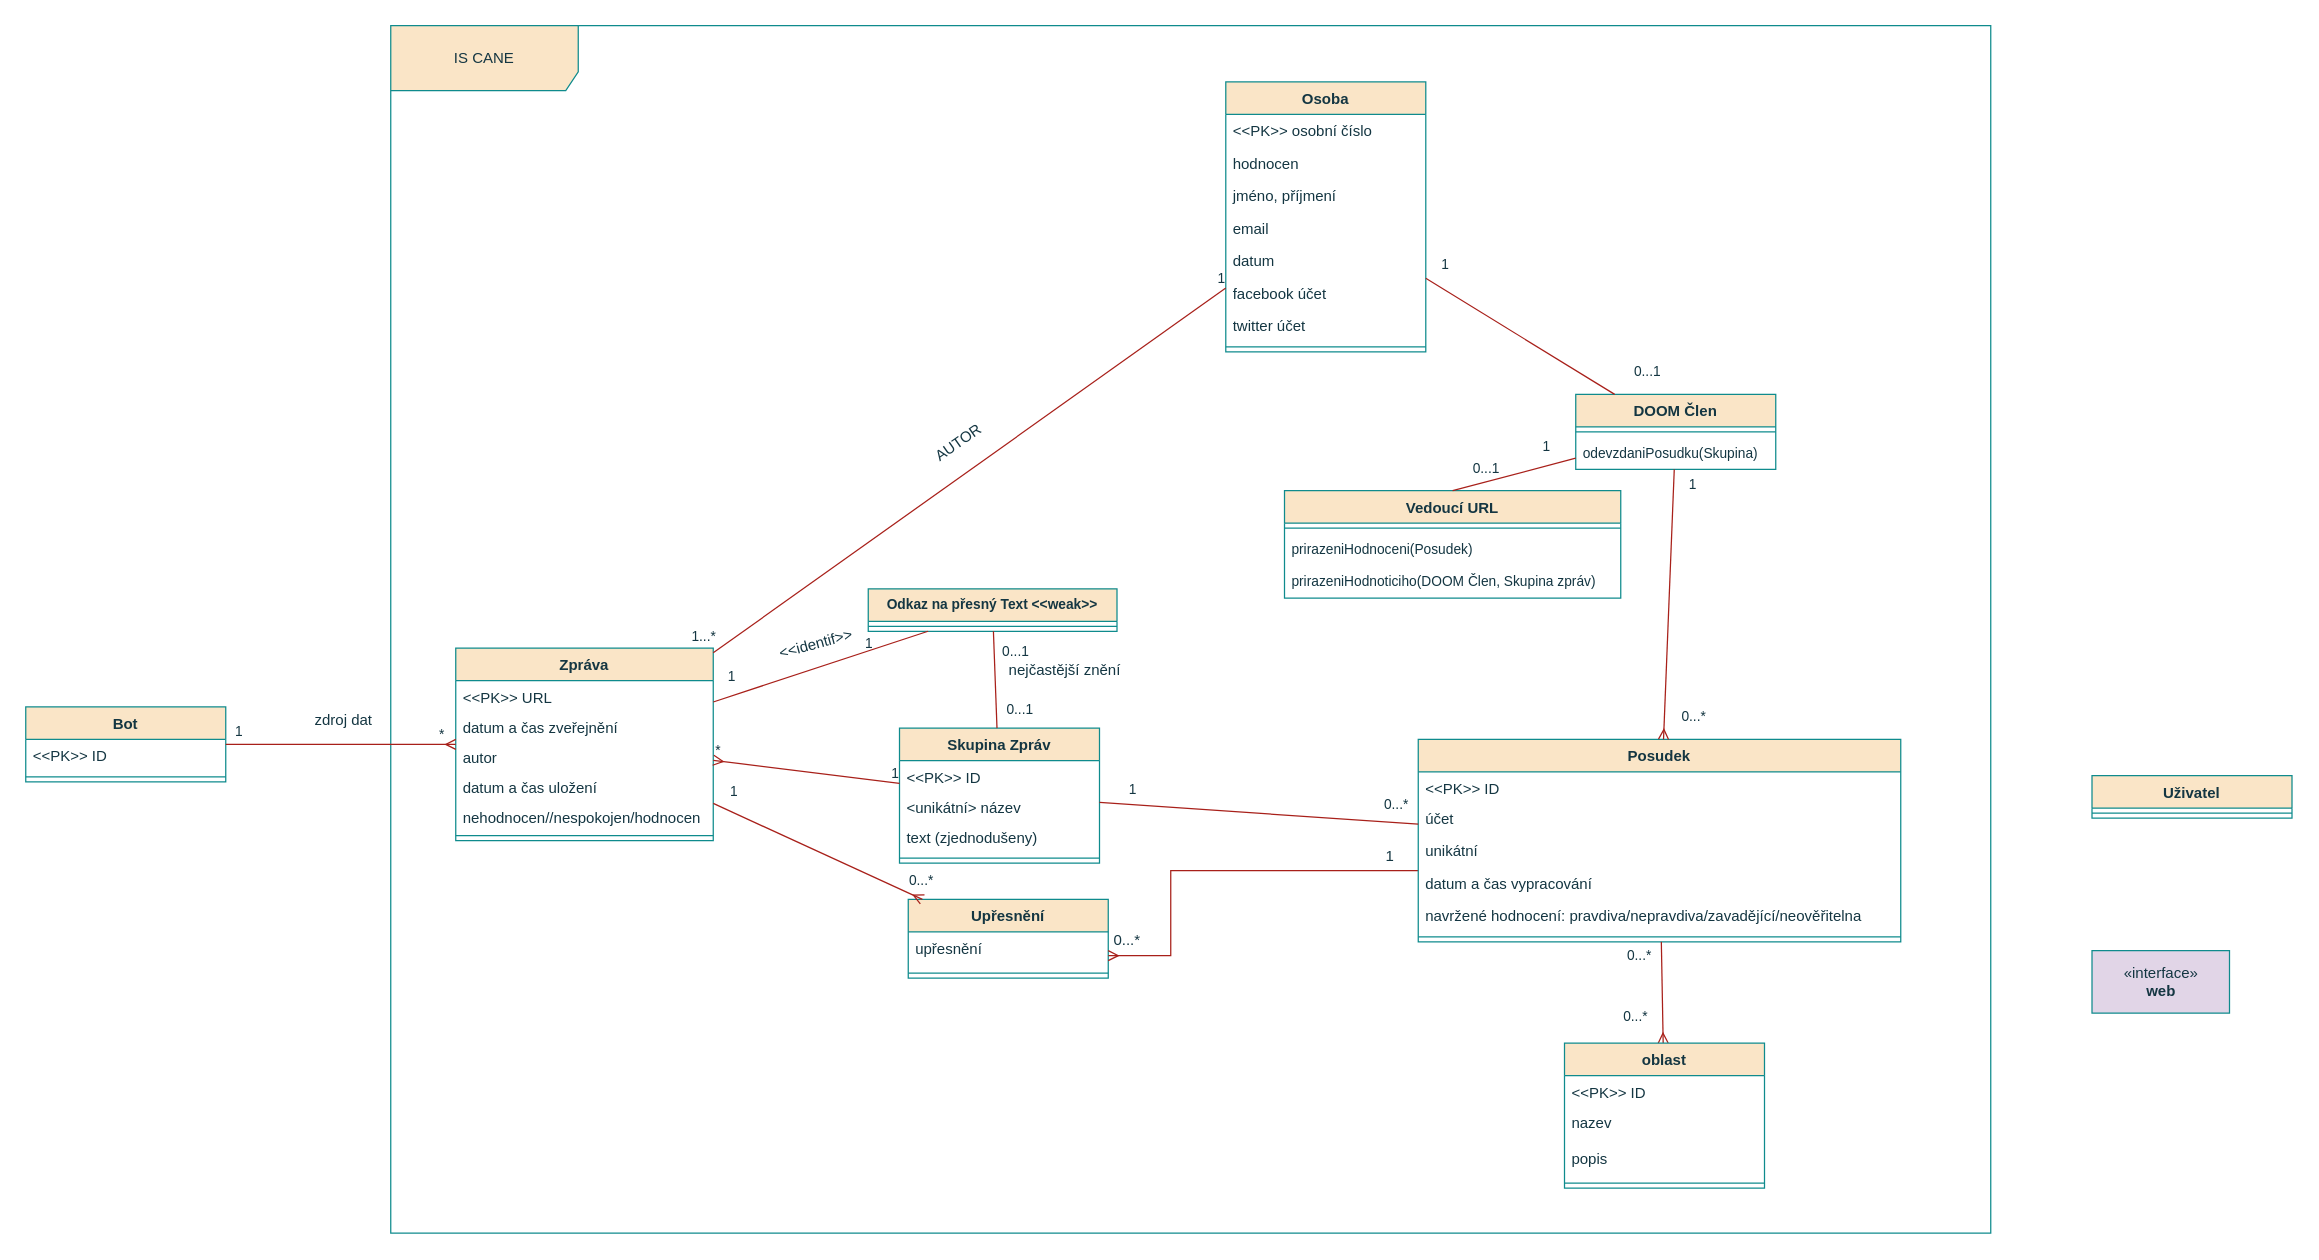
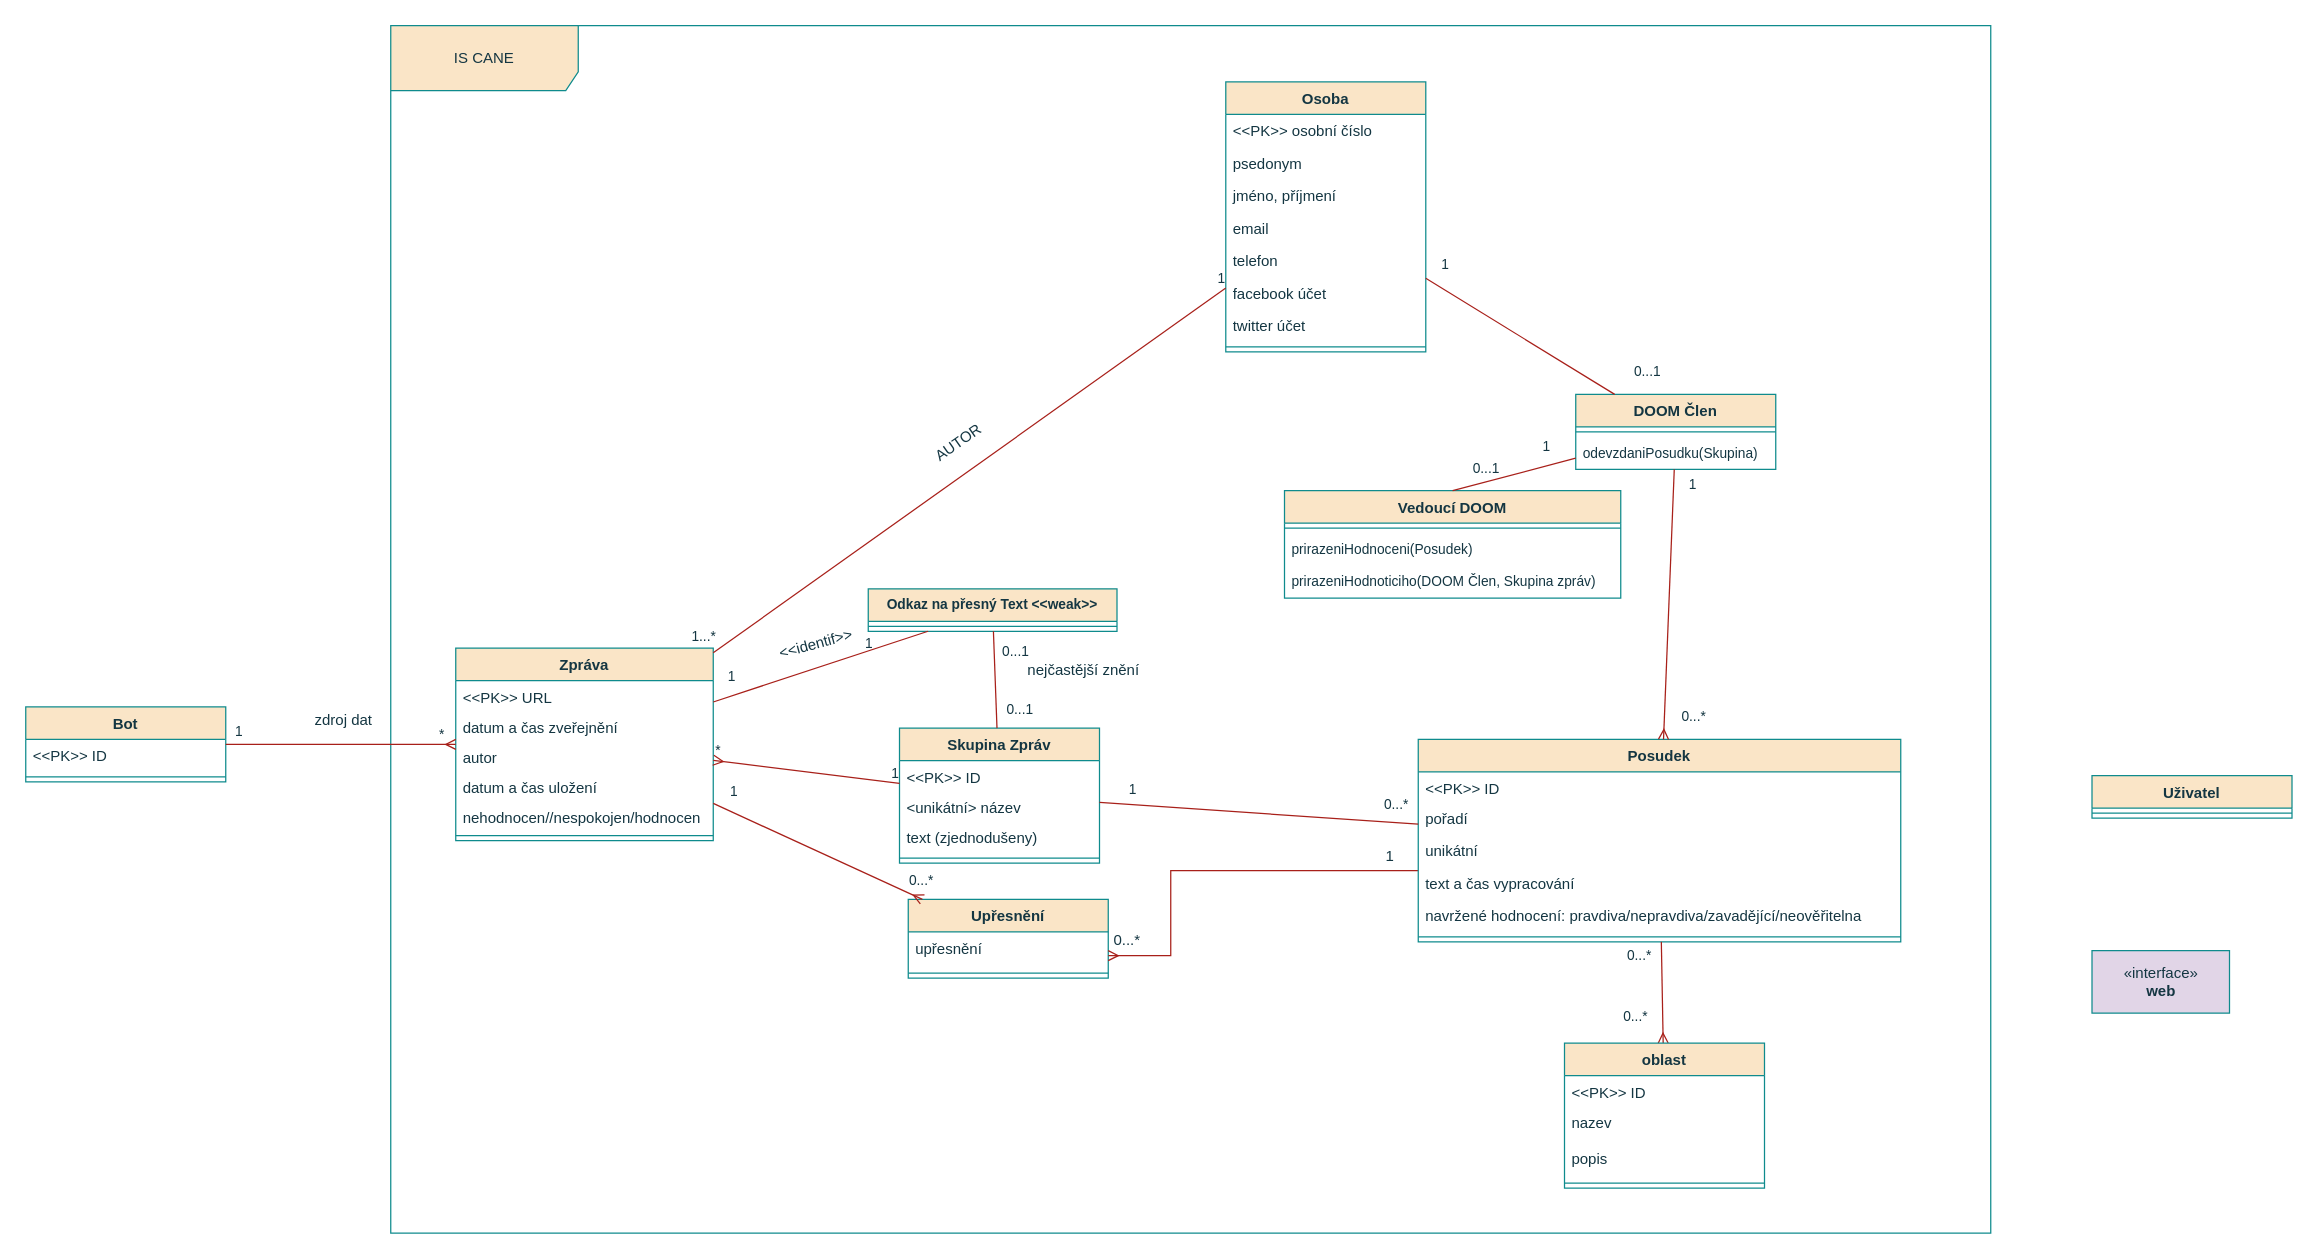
(1266, 164) -> (1266, 164)
(1254, 261) -> (1260, 261)
(1452, 508) -> (1452, 508)
(1065, 671) -> (1083, 671)
(1442, 819) -> (1450, 819)
(1516, 884) -> (1512, 884)
